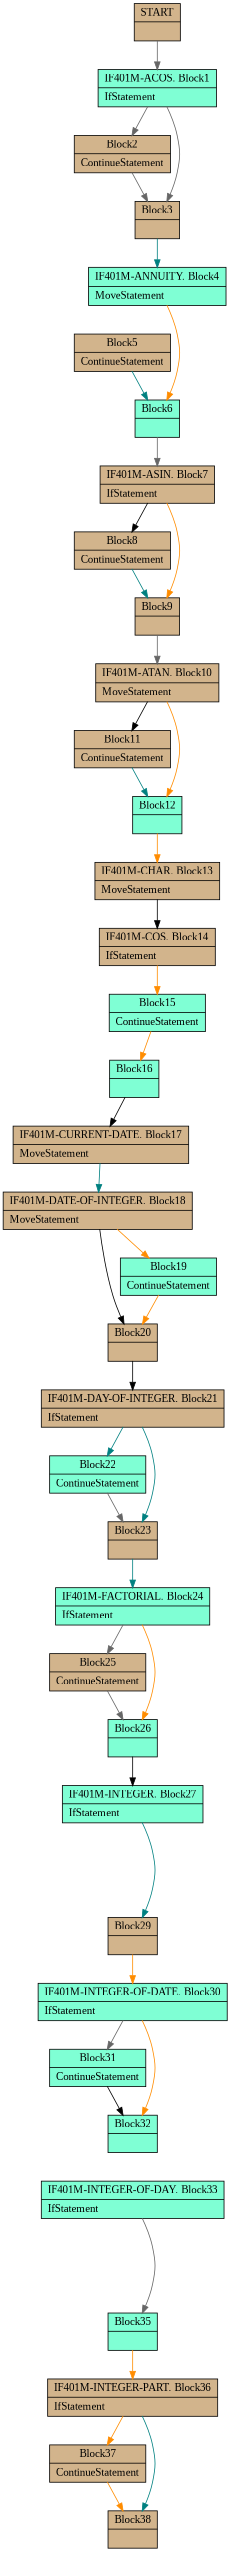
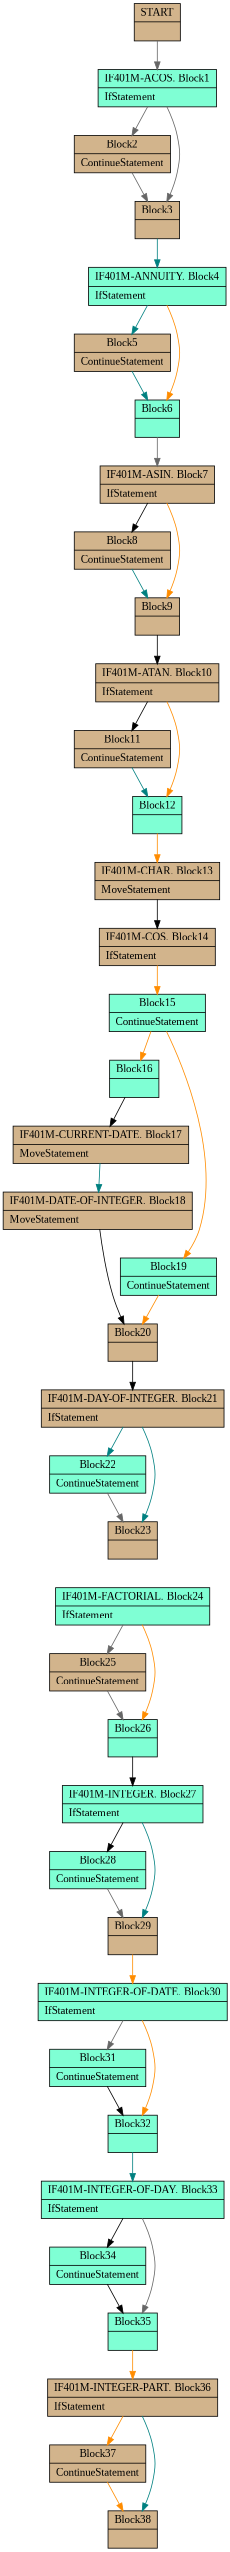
(130, 296) -> (120, 296)
none -> (142, 316)
(157, 646) -> (157, 646)
(137, 692) -> (128, 692)
(130, 1241) -> (202, 1140)
(133, 1569) -> none
none -> (98, 1870)
none -> (133, 2163)
none -> (98, 2266)
